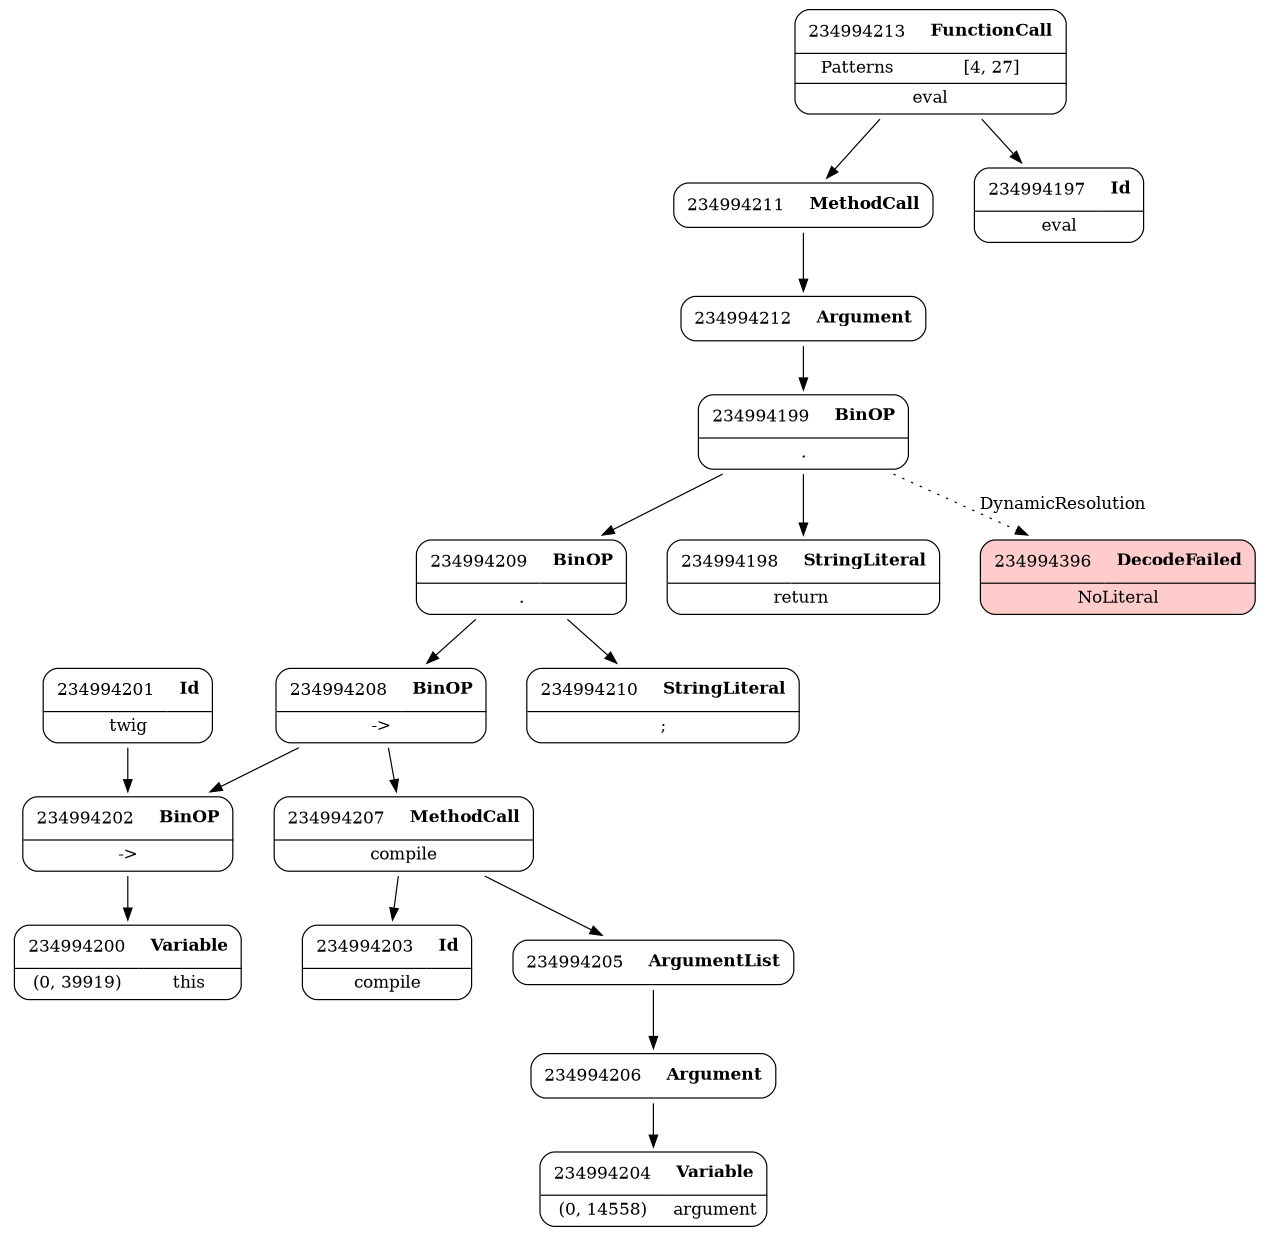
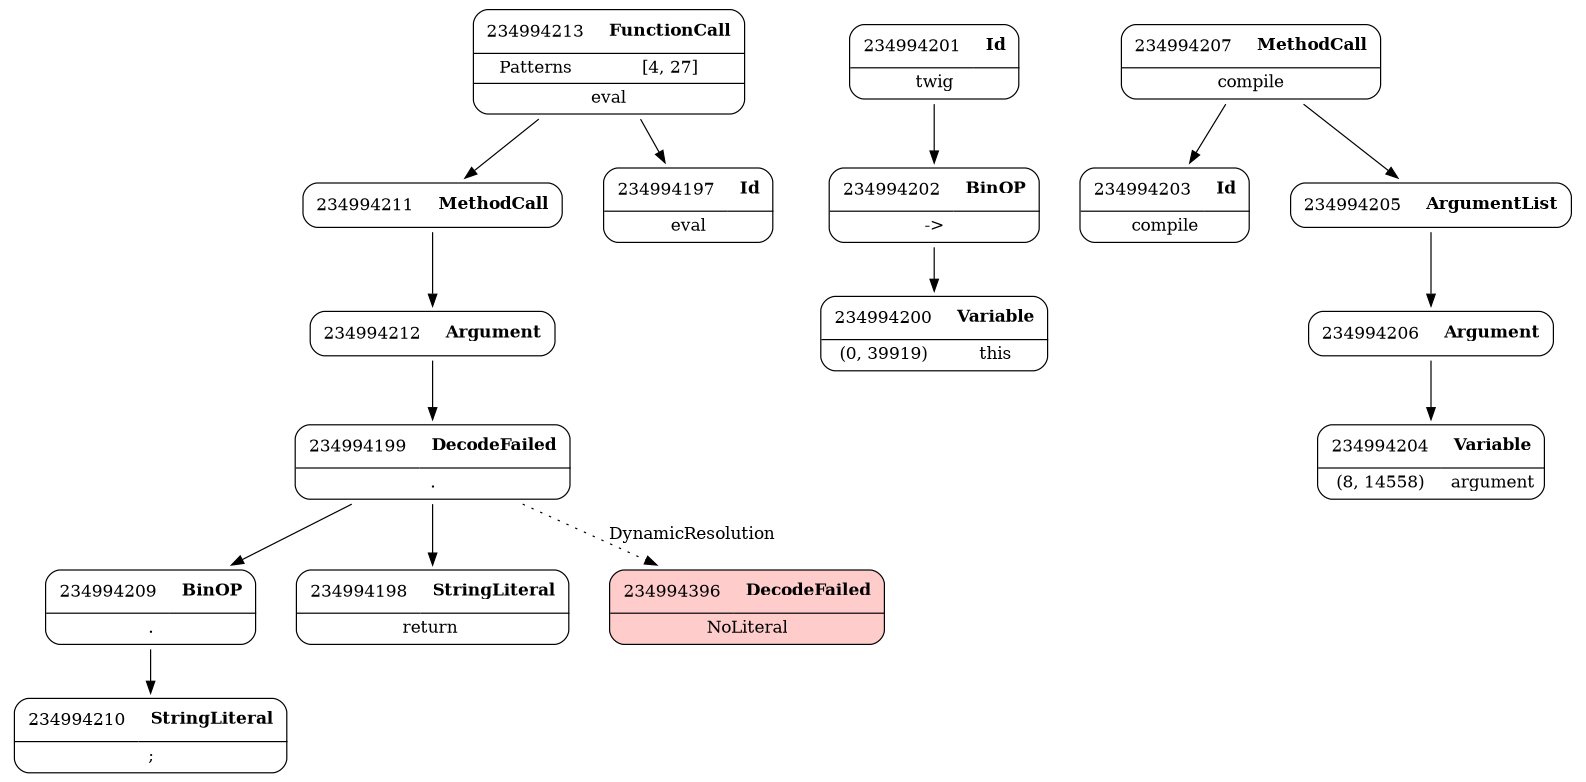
(865, 415) -> (494, 445)
(381, 706) -> none
(603, 1210) -> (1381, 482)
